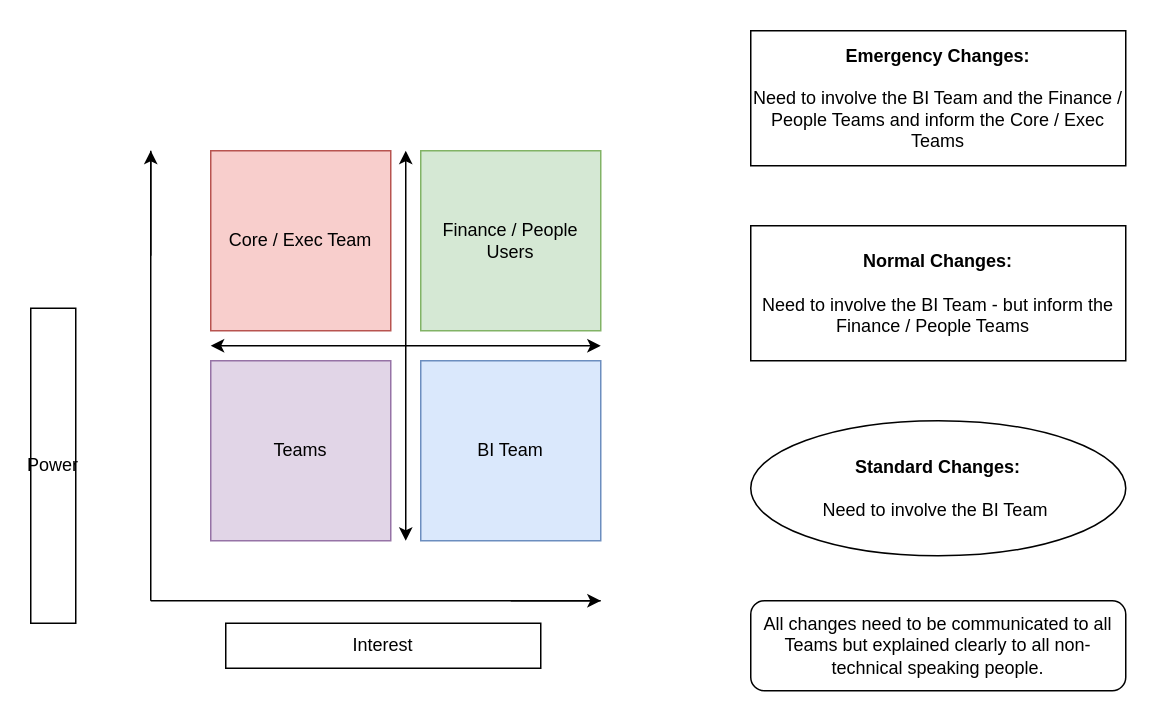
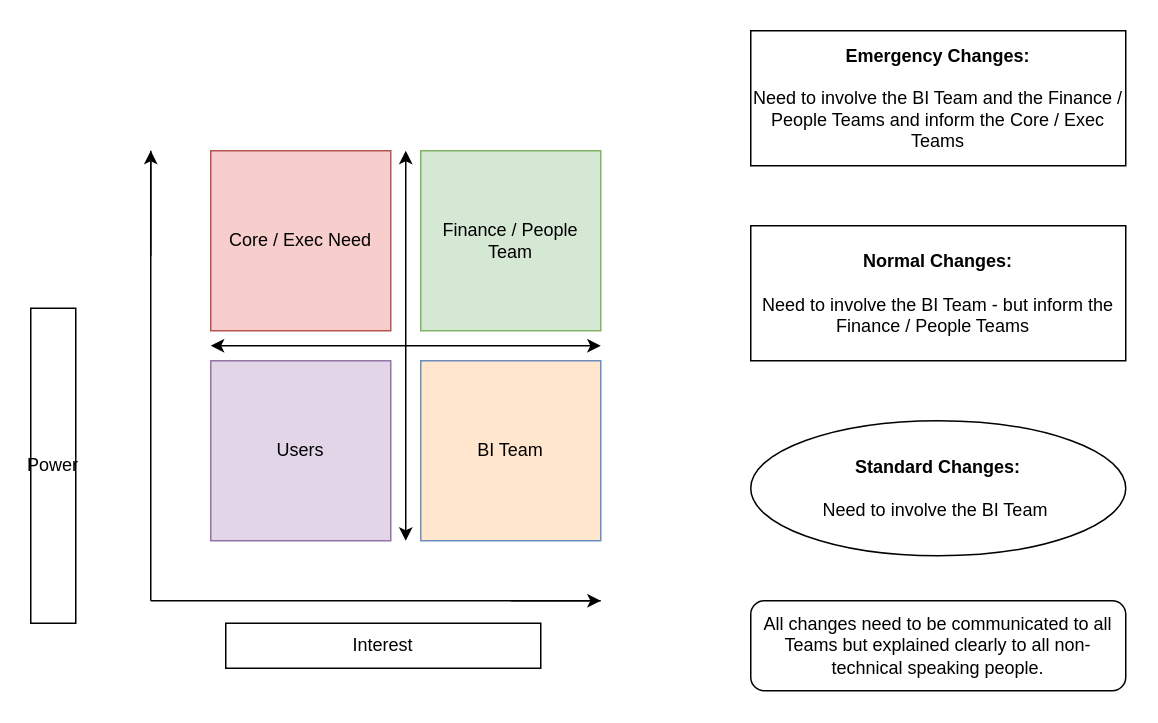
(301, 241) -> (301, 241)
(511, 241) -> (511, 241)
(301, 451) -> (301, 451)
(511, 451) -> (511, 451)
